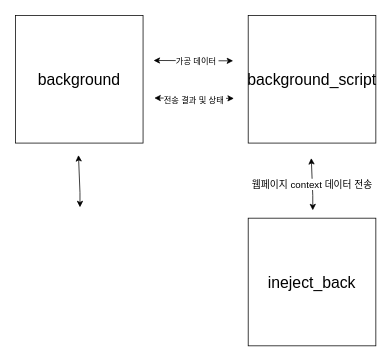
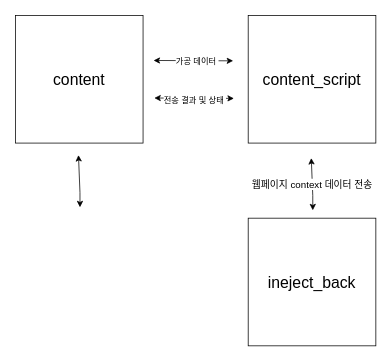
(79, 79) -> (79, 79)
(312, 79) -> (312, 79)
